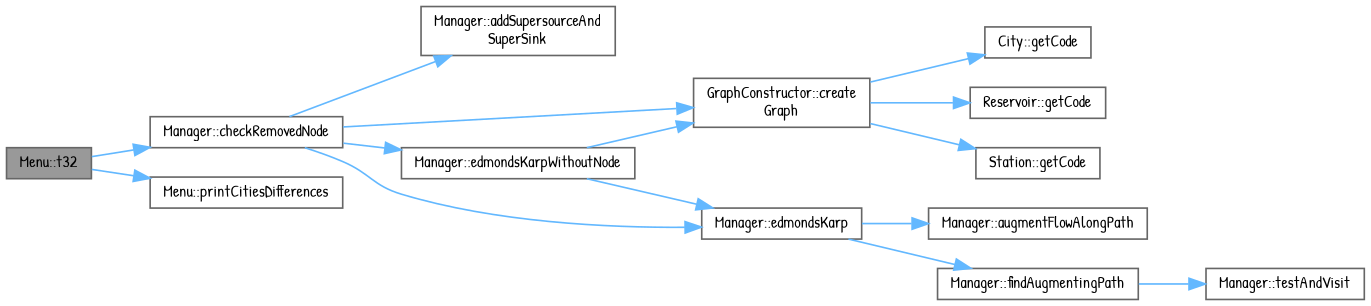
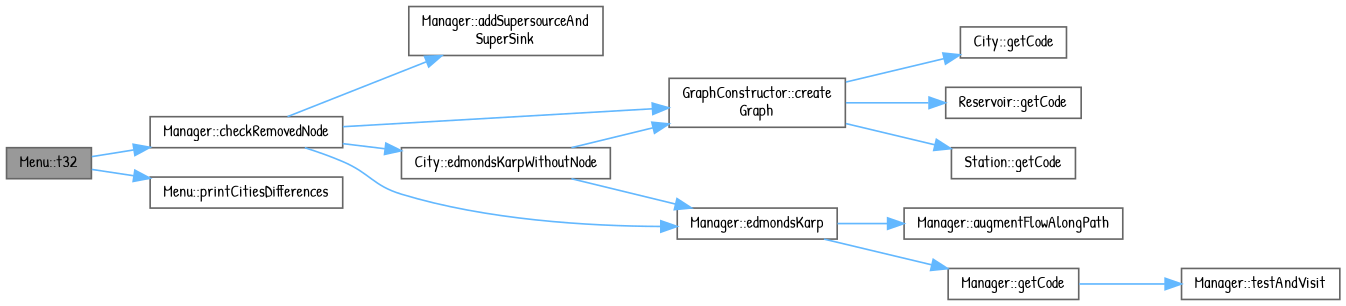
(518, 163) -> (506, 163)
(1038, 284) -> (1013, 284)
